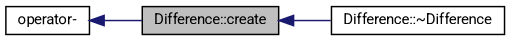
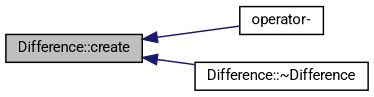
(123, 21) -> (198, 32)
